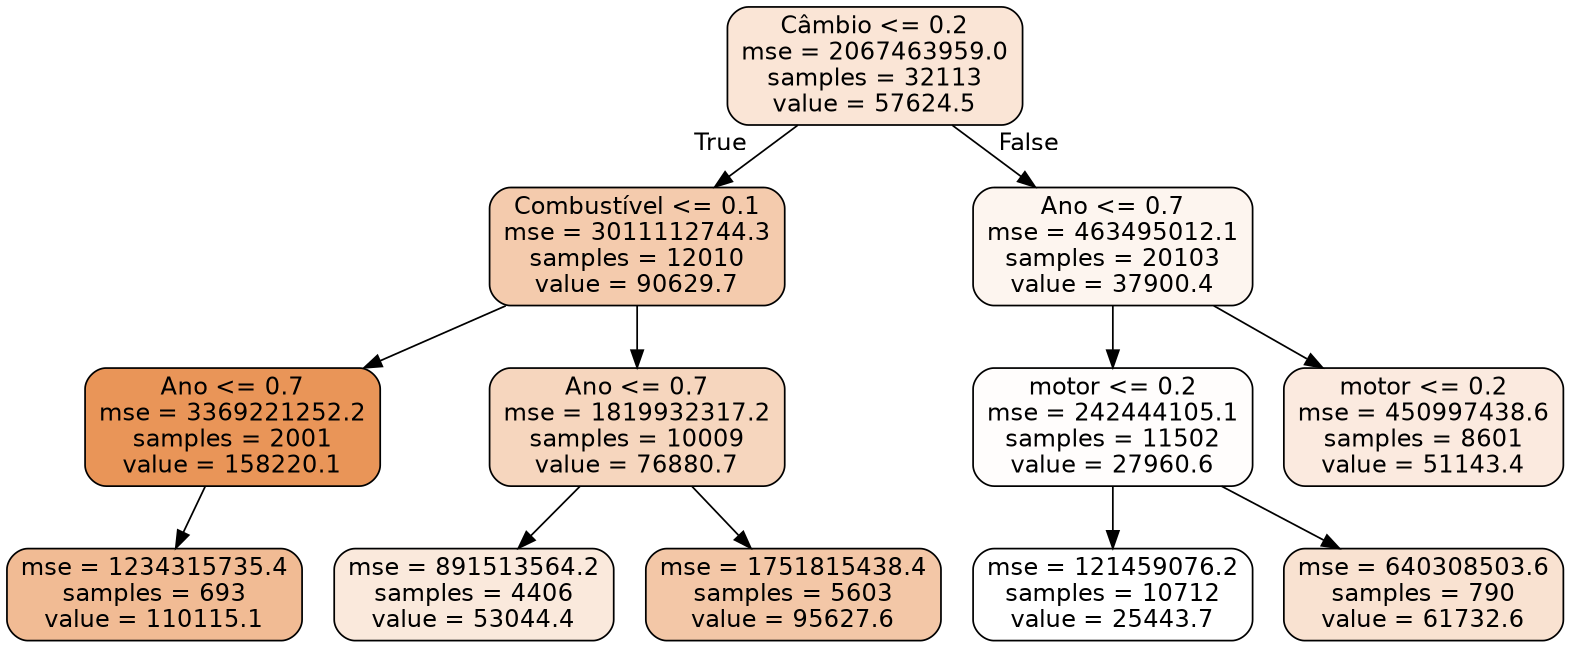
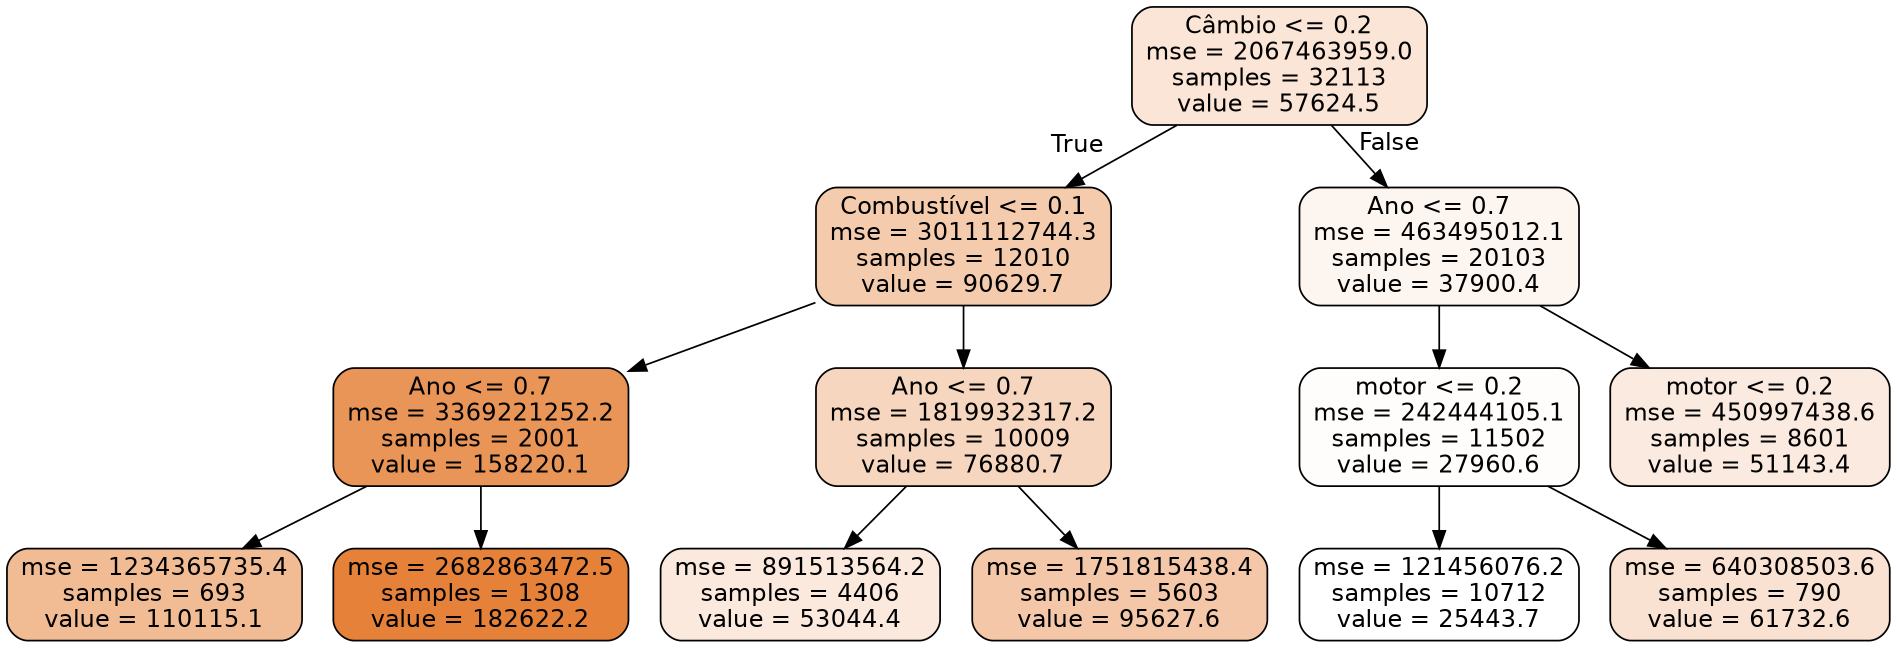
(155, 595) -> (155, 595)
none -> (481, 595)
(1113, 595) -> (1439, 595)
